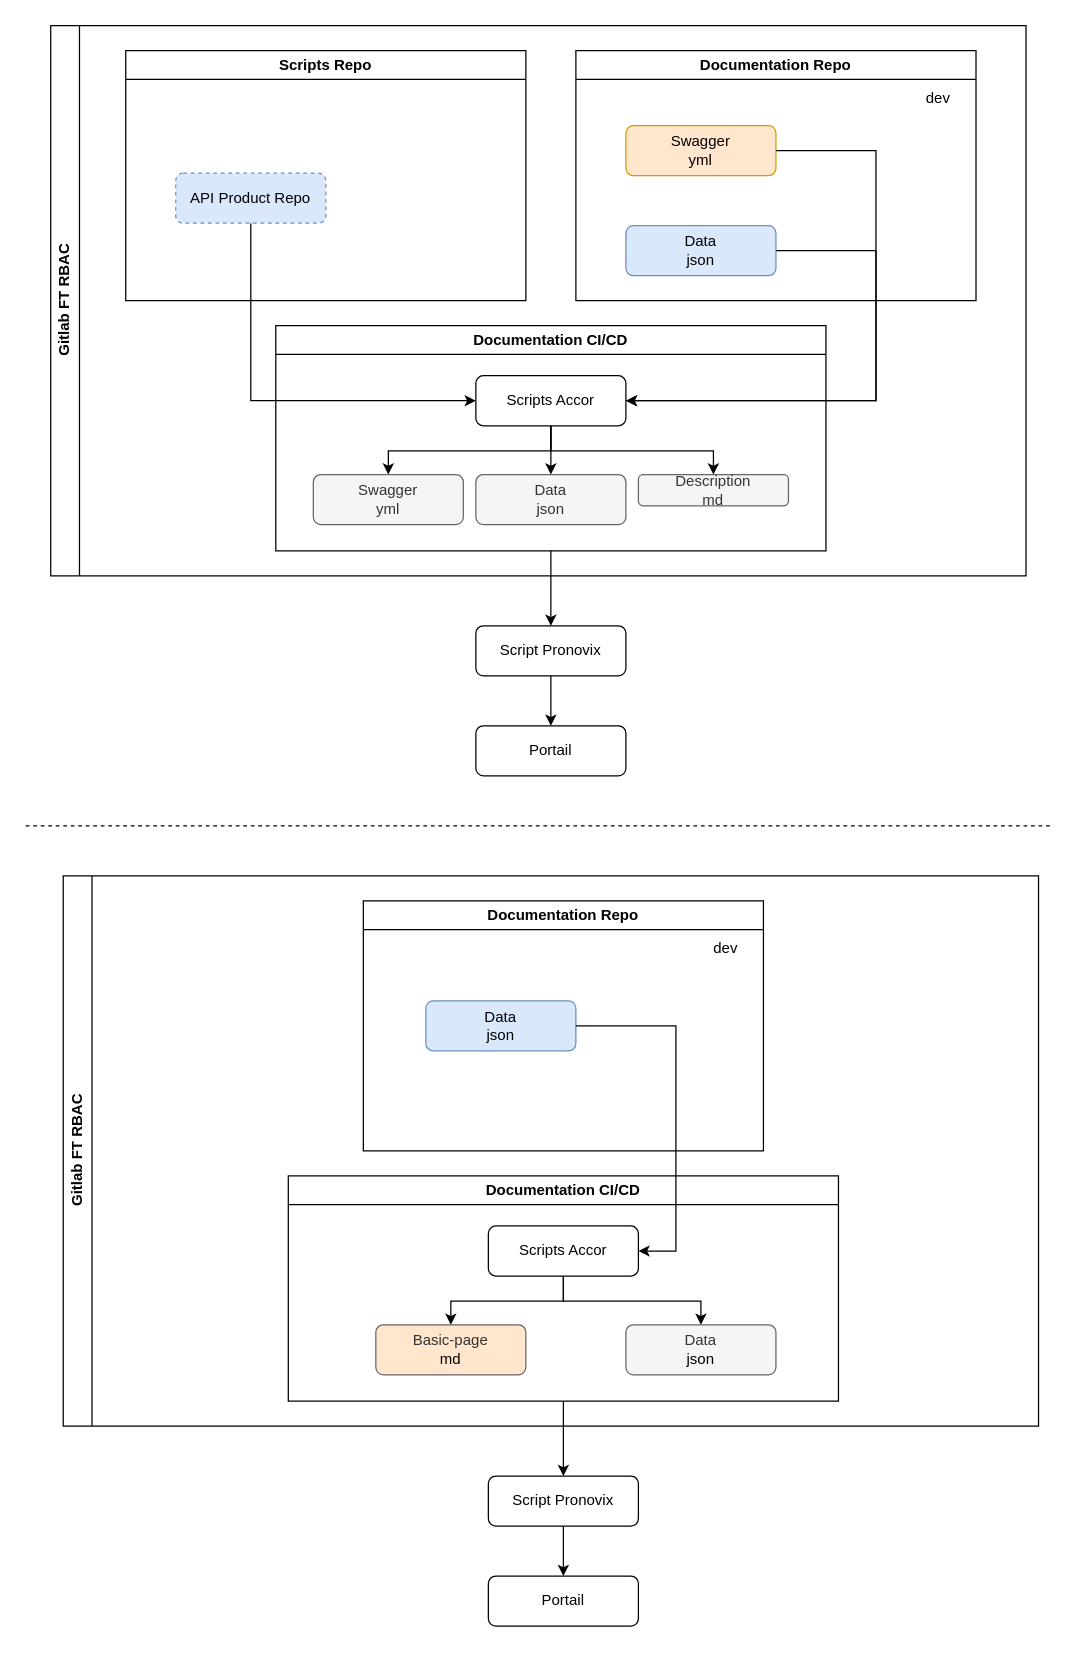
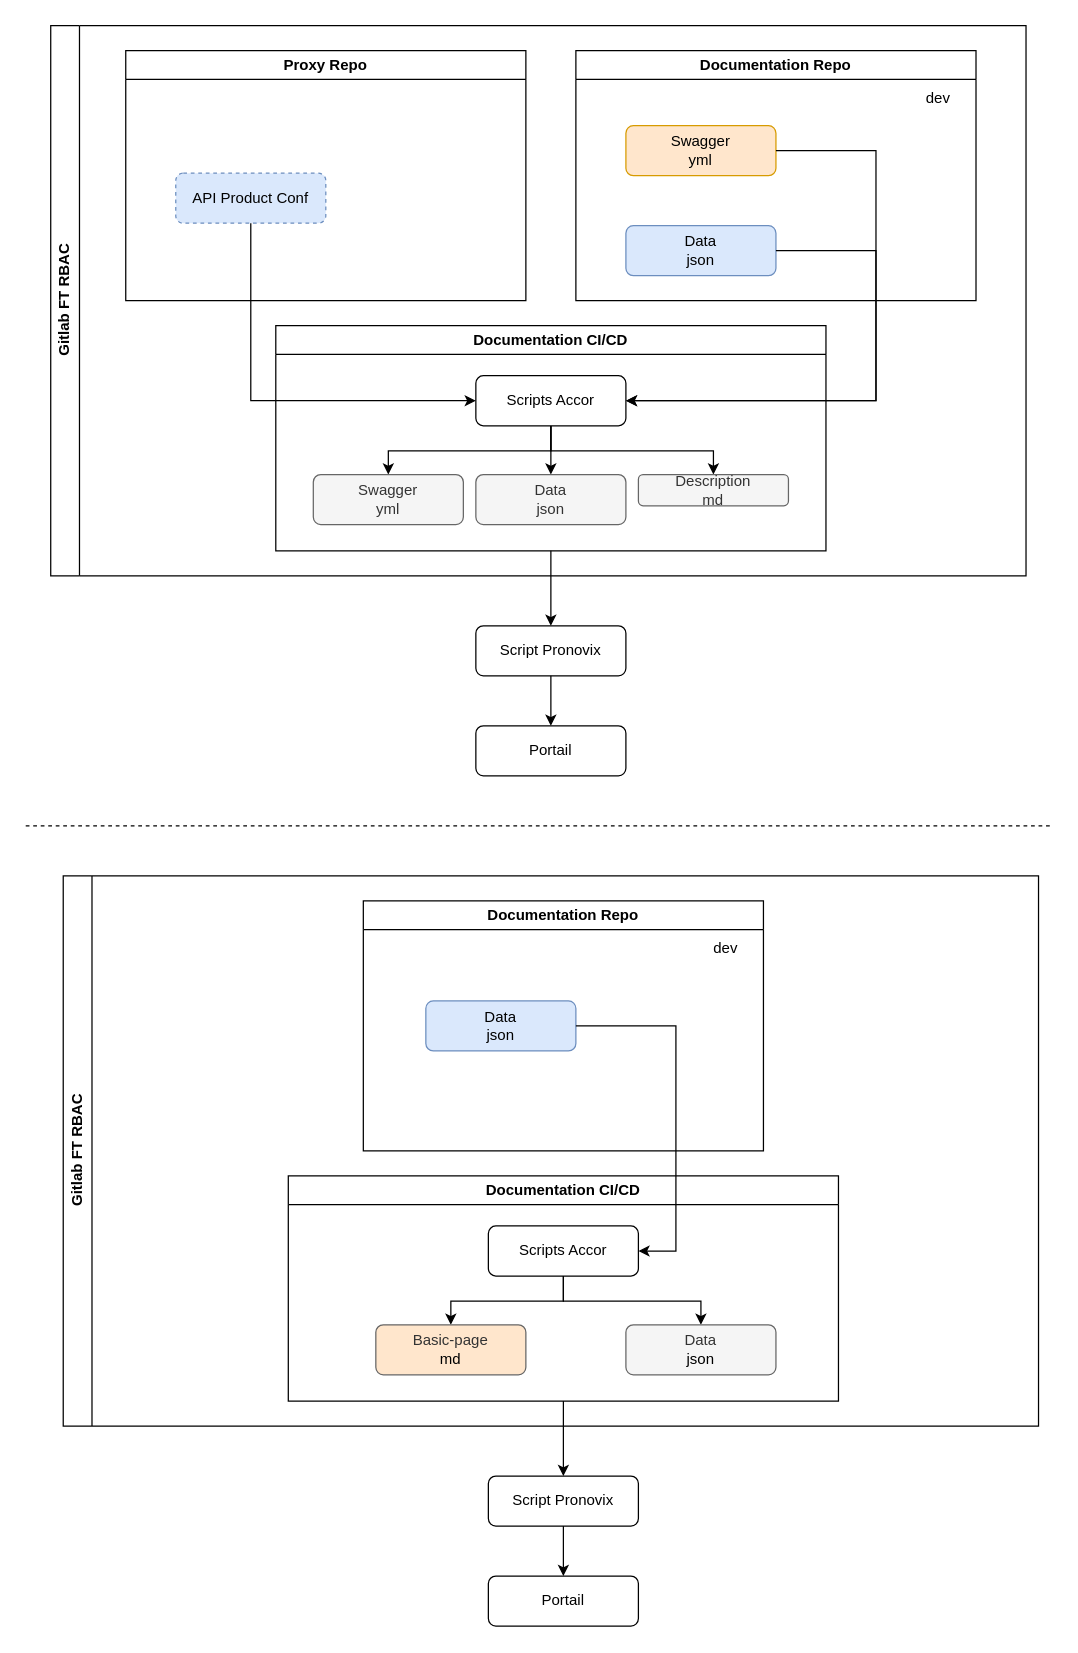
(326, 66) -> (326, 66)
(251, 198) -> (251, 198)
